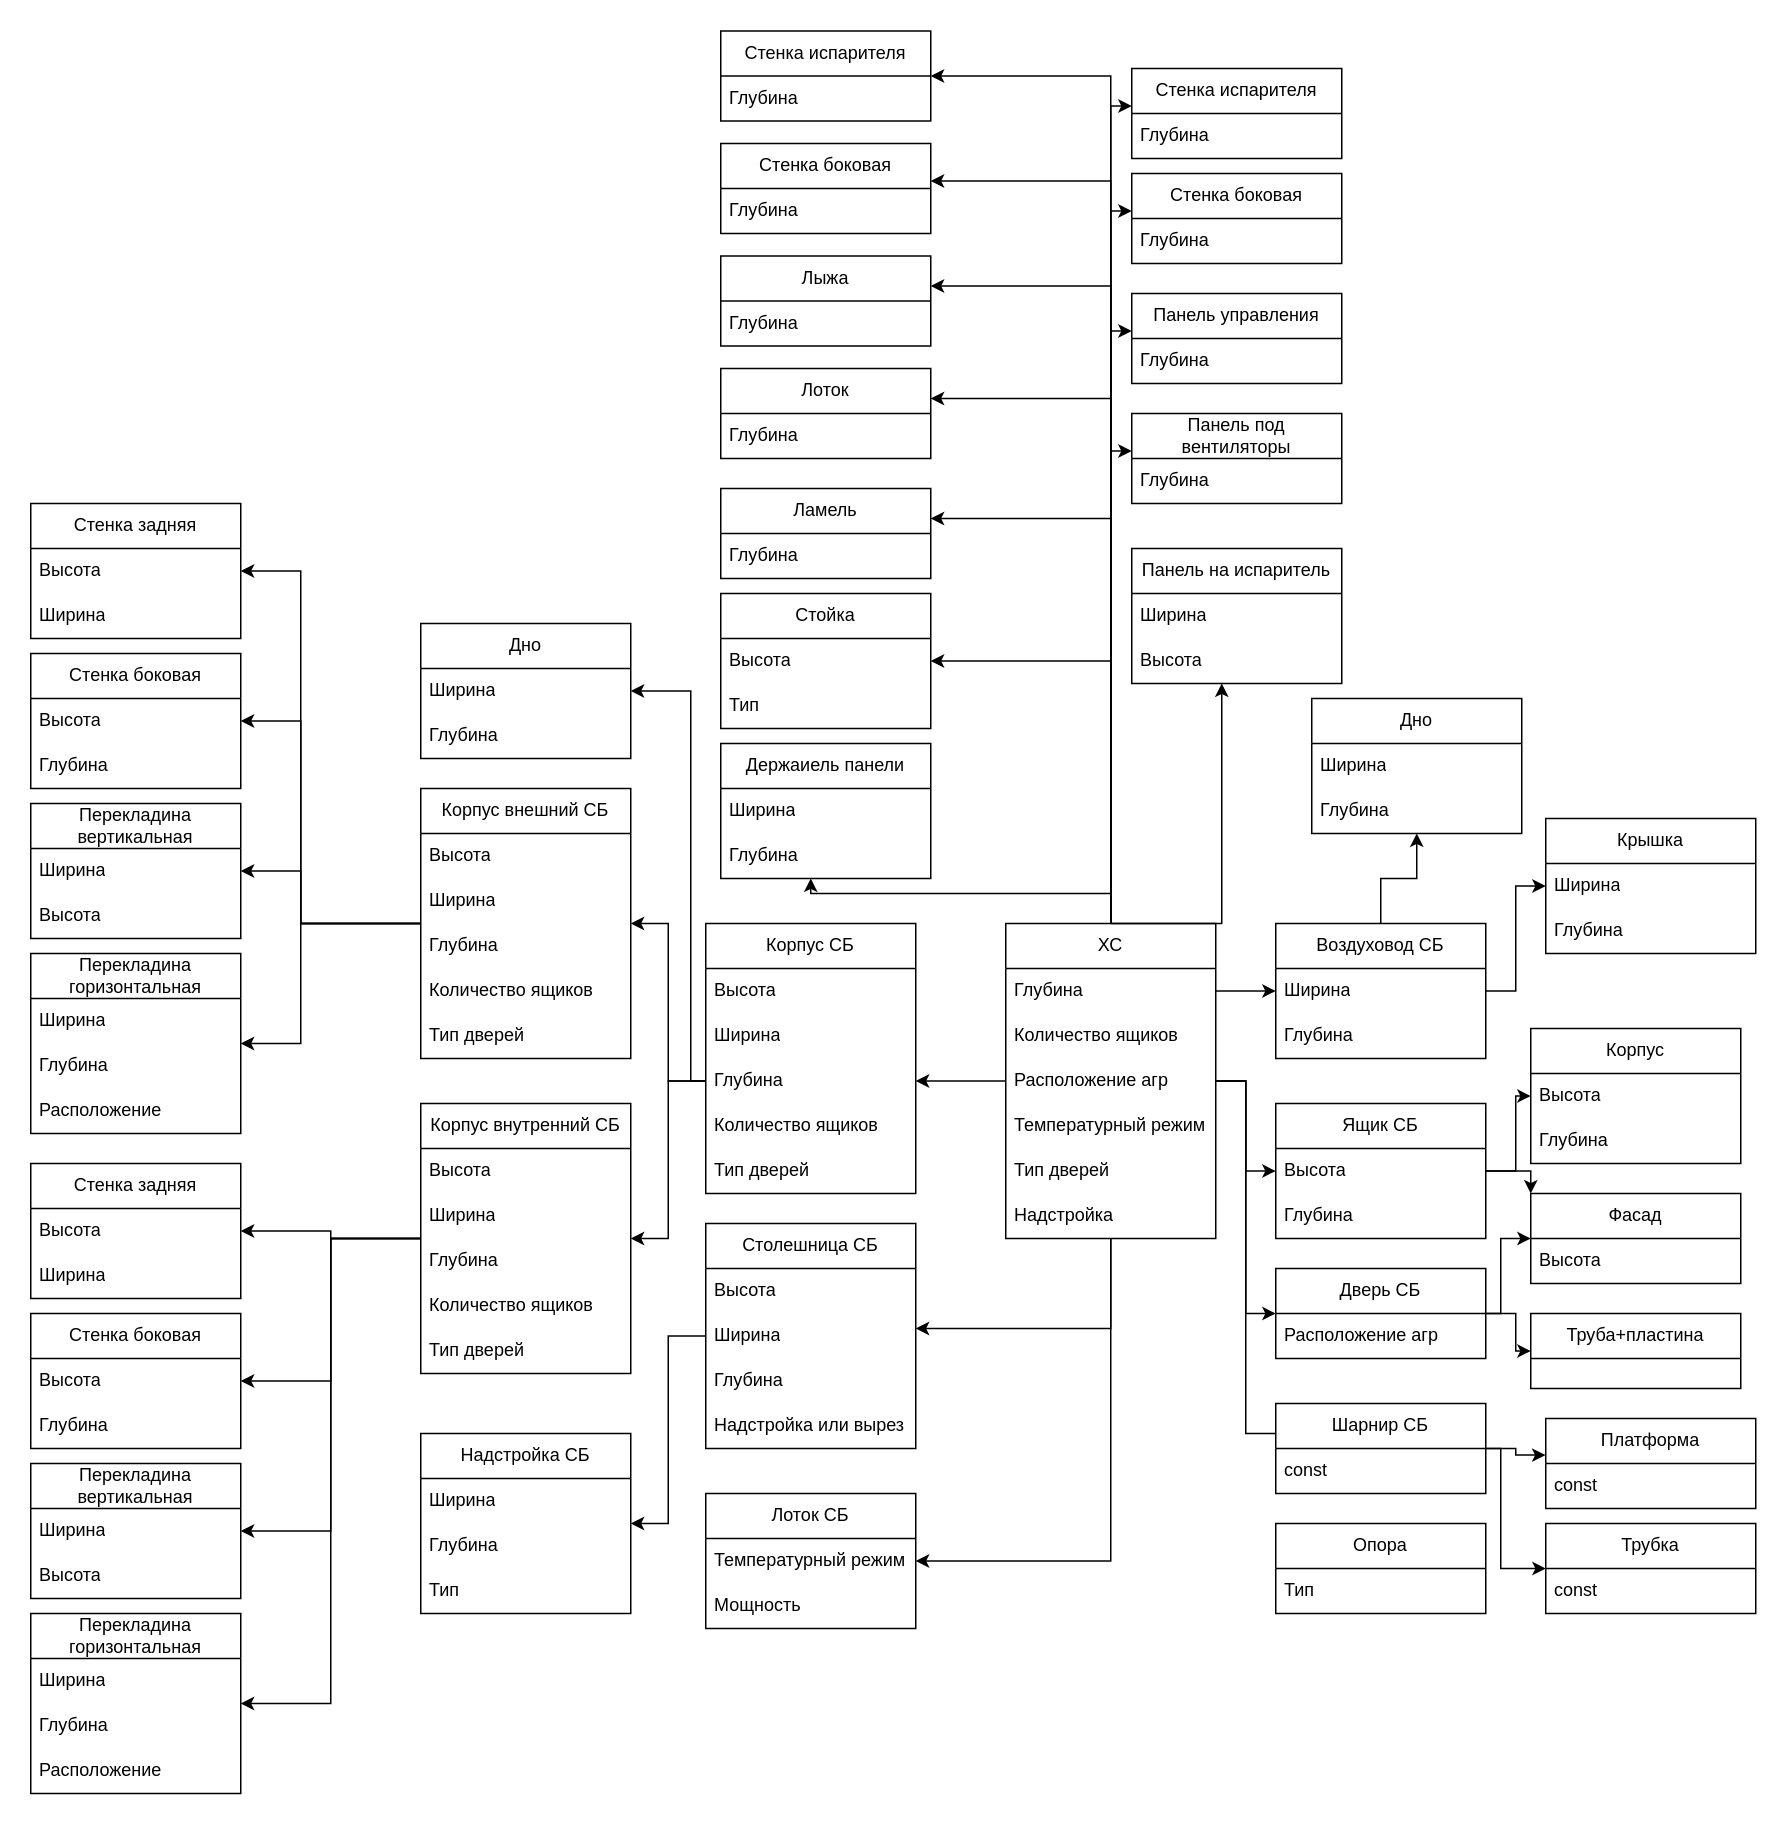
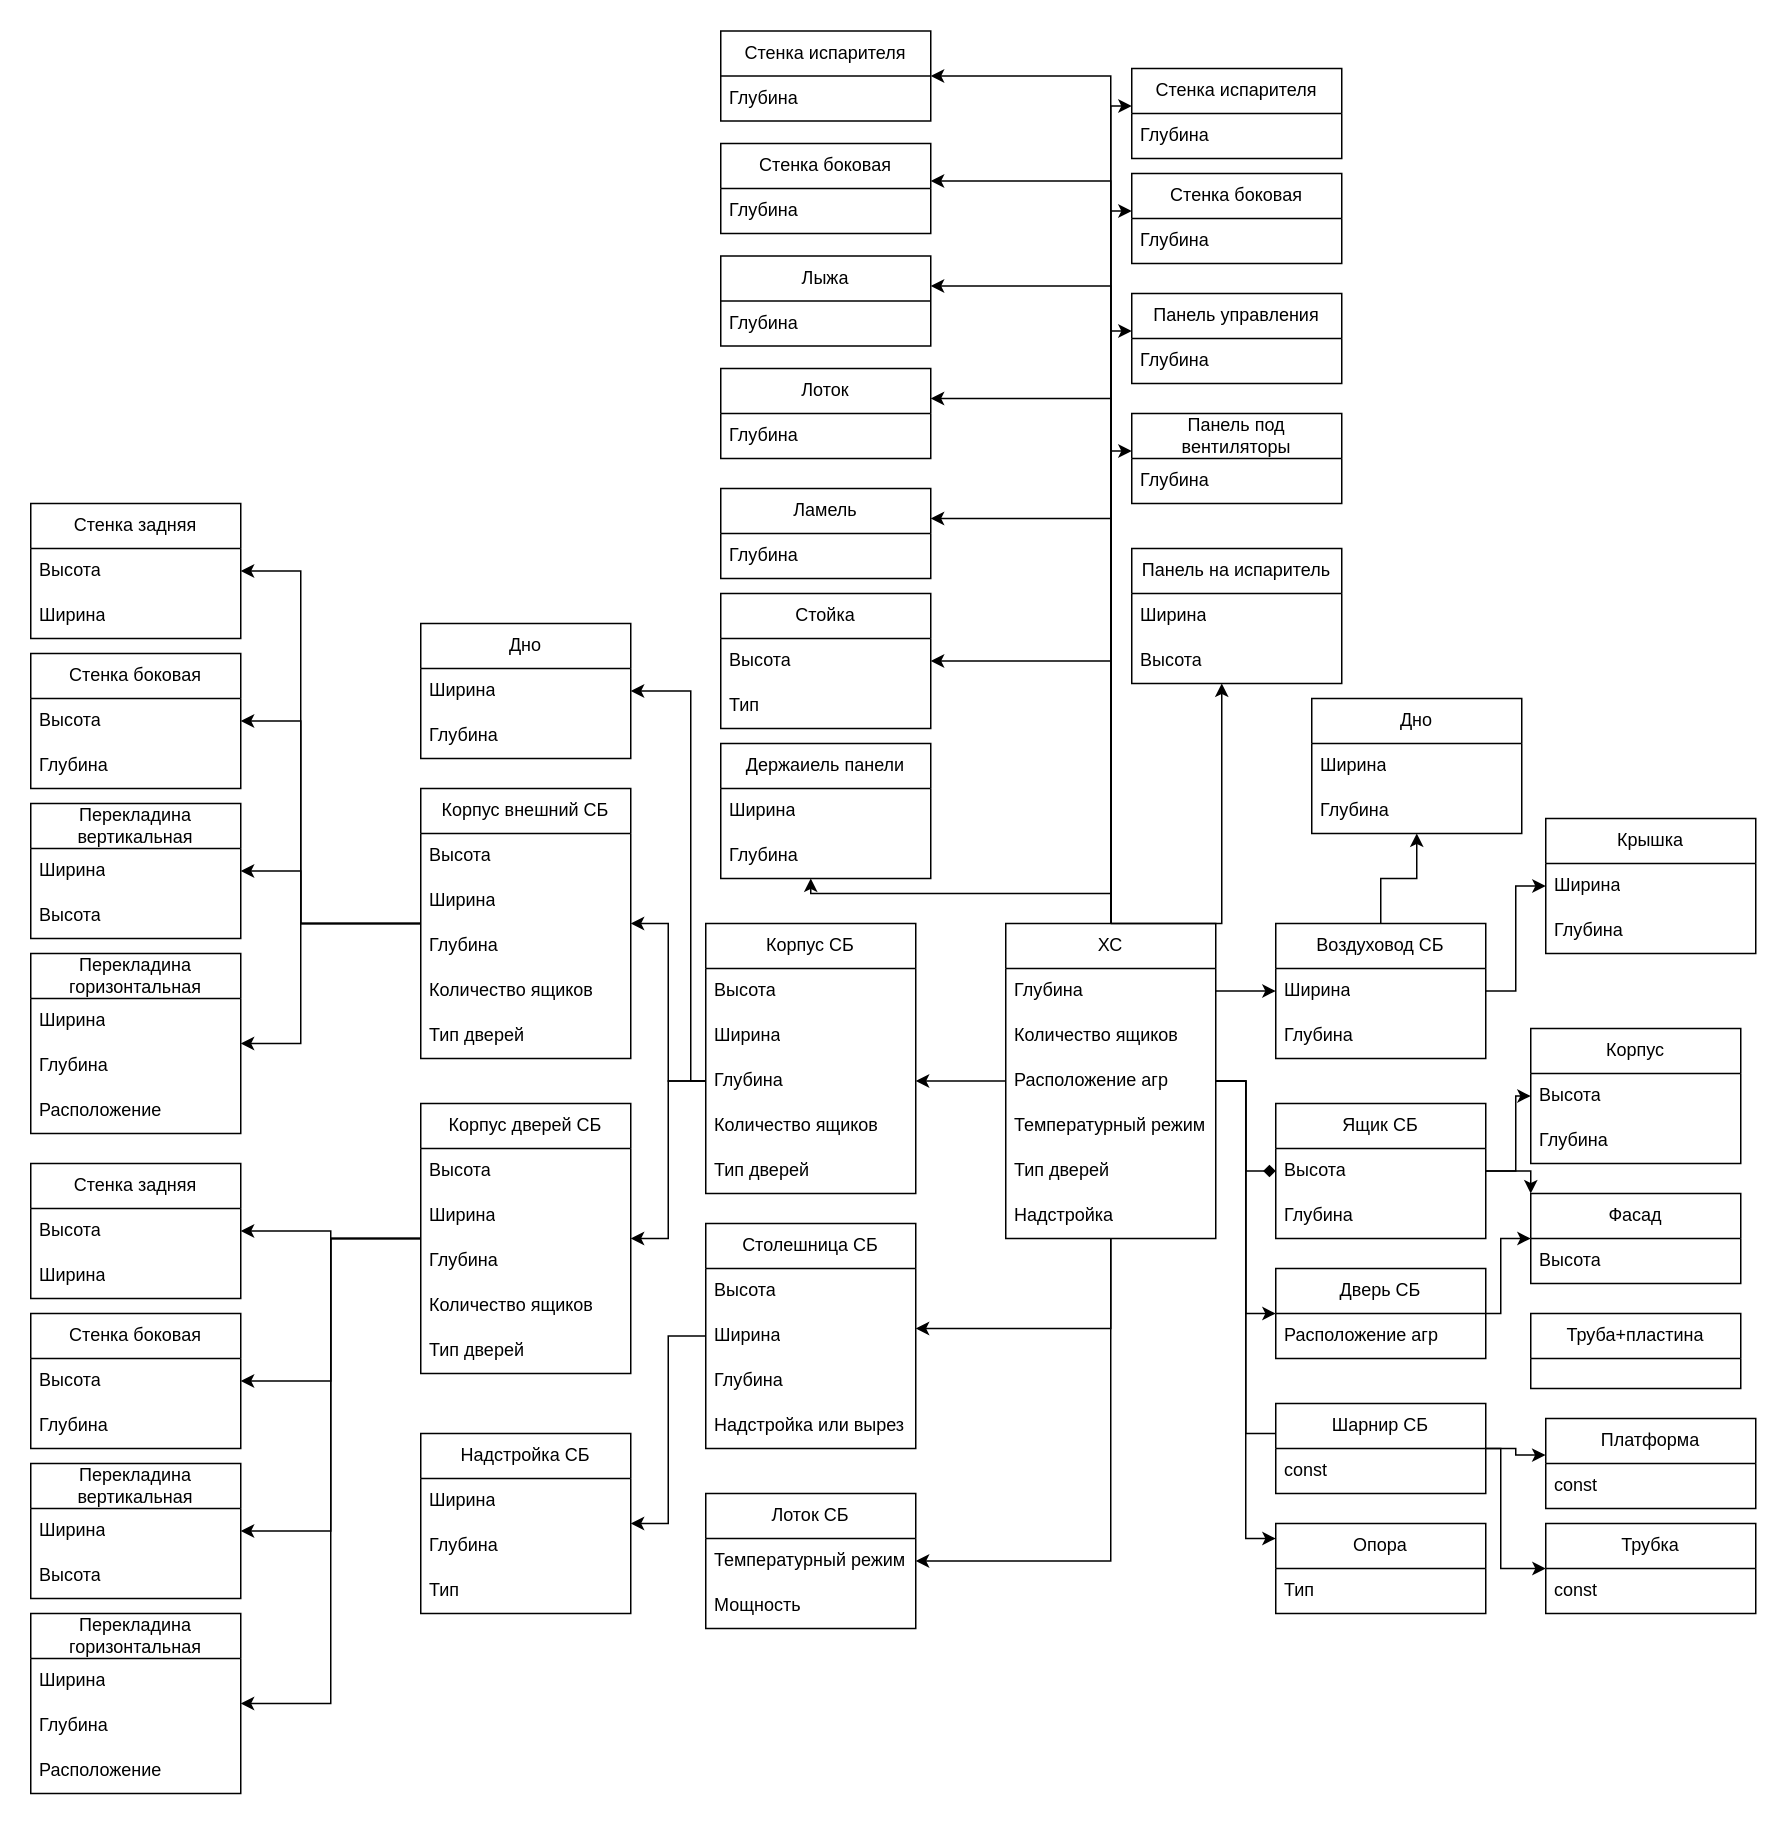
(526, 1126) -> (526, 1126)
(1264, 1171) -> (1263, 1171)
(1516, 1327) -> none
none -> (1246, 1497)
